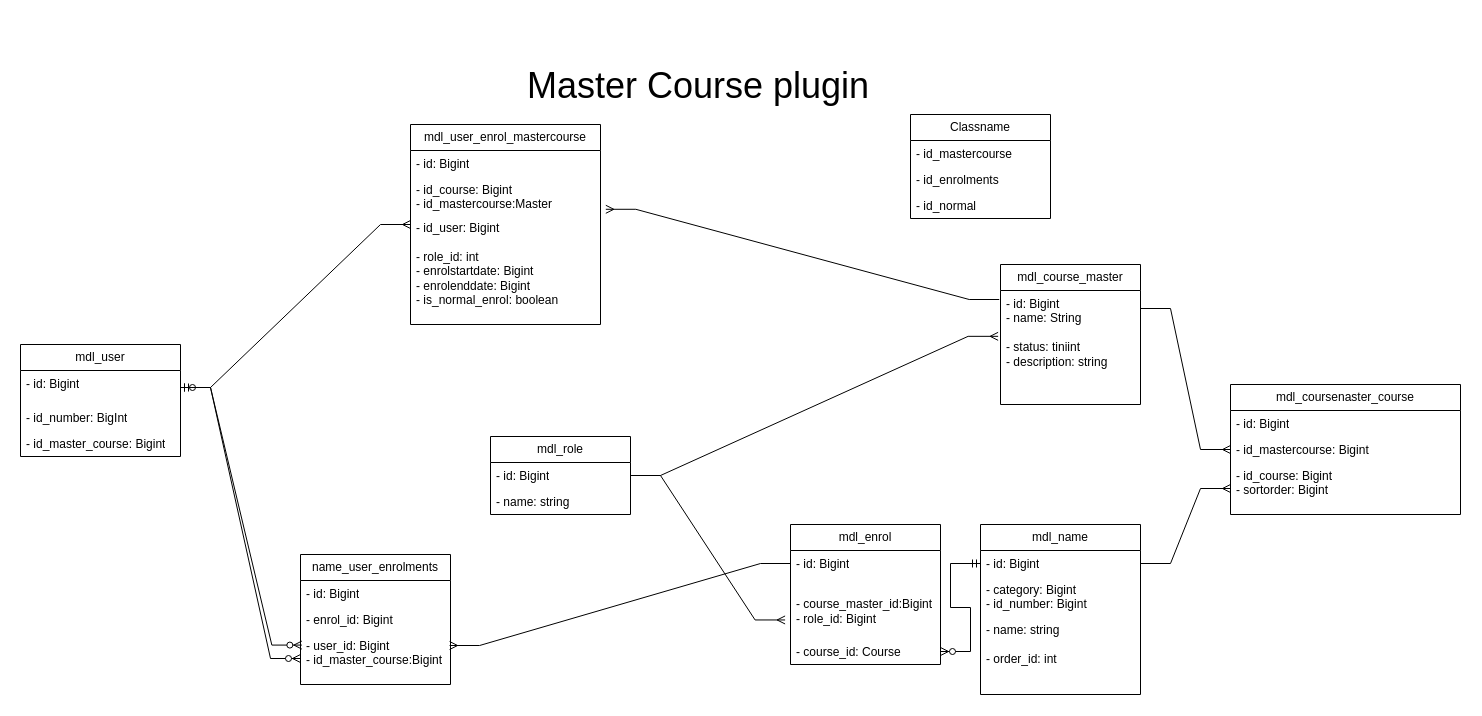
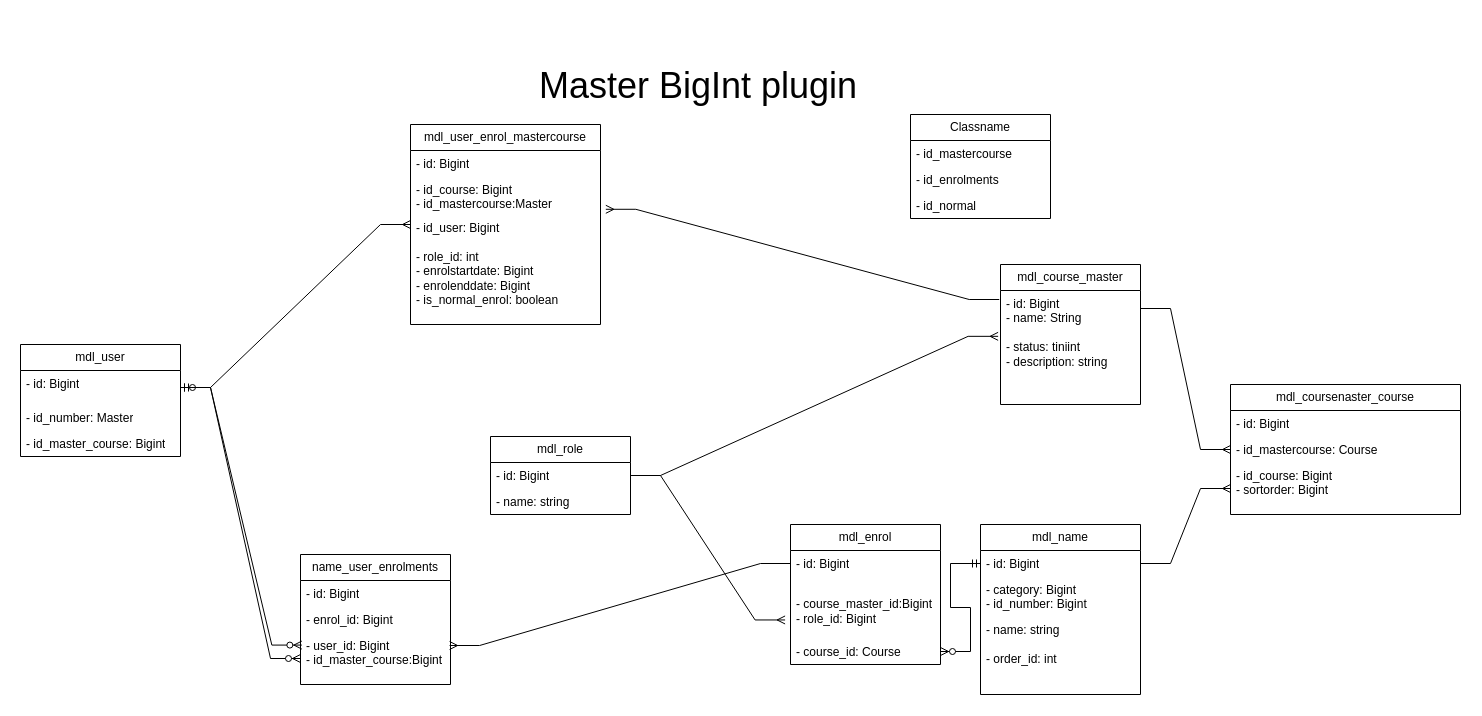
(699, 86) -> (699, 86)
(83, 419) -> (84, 419)
(1311, 451) -> (1314, 451)
